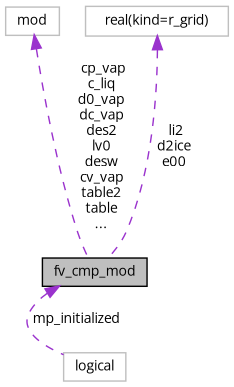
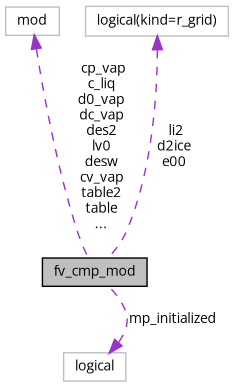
(157, 21) -> (157, 21)
(29, 329) -> (126, 313)
